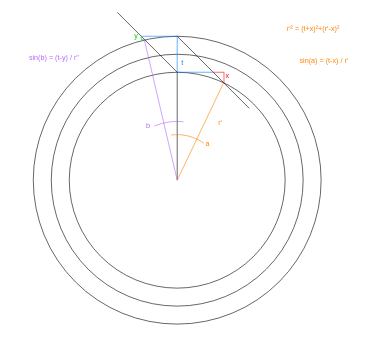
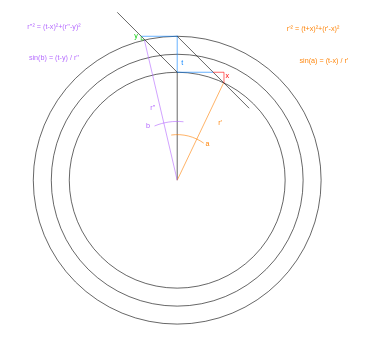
none -> (54, 27)
none -> (153, 108)
